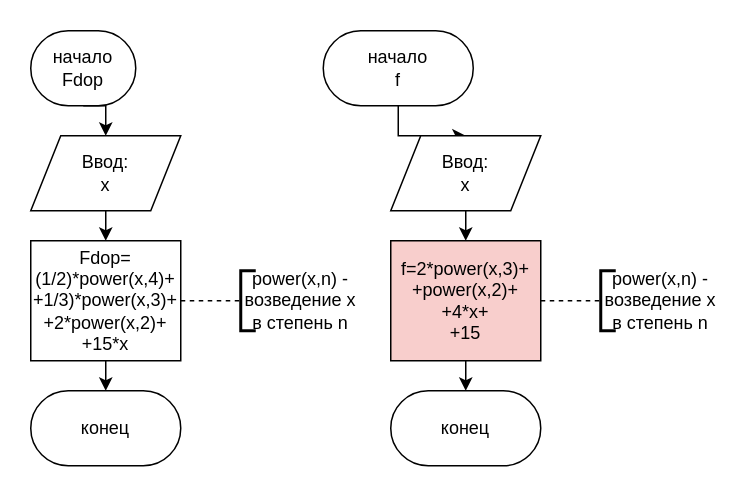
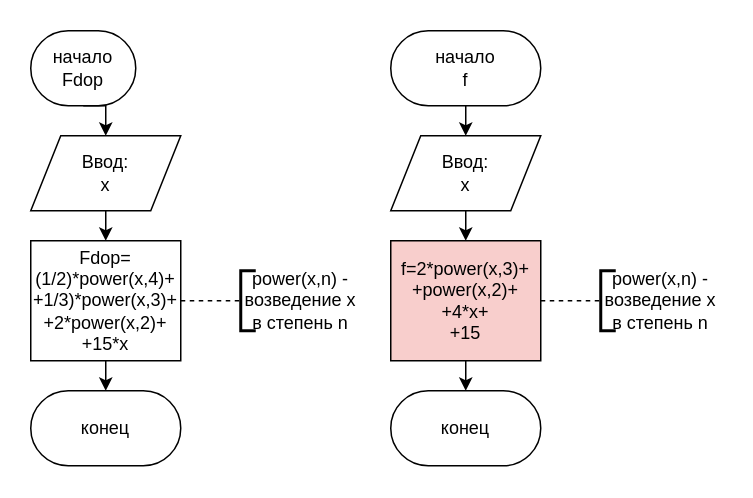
(398, 68) -> (466, 68)
